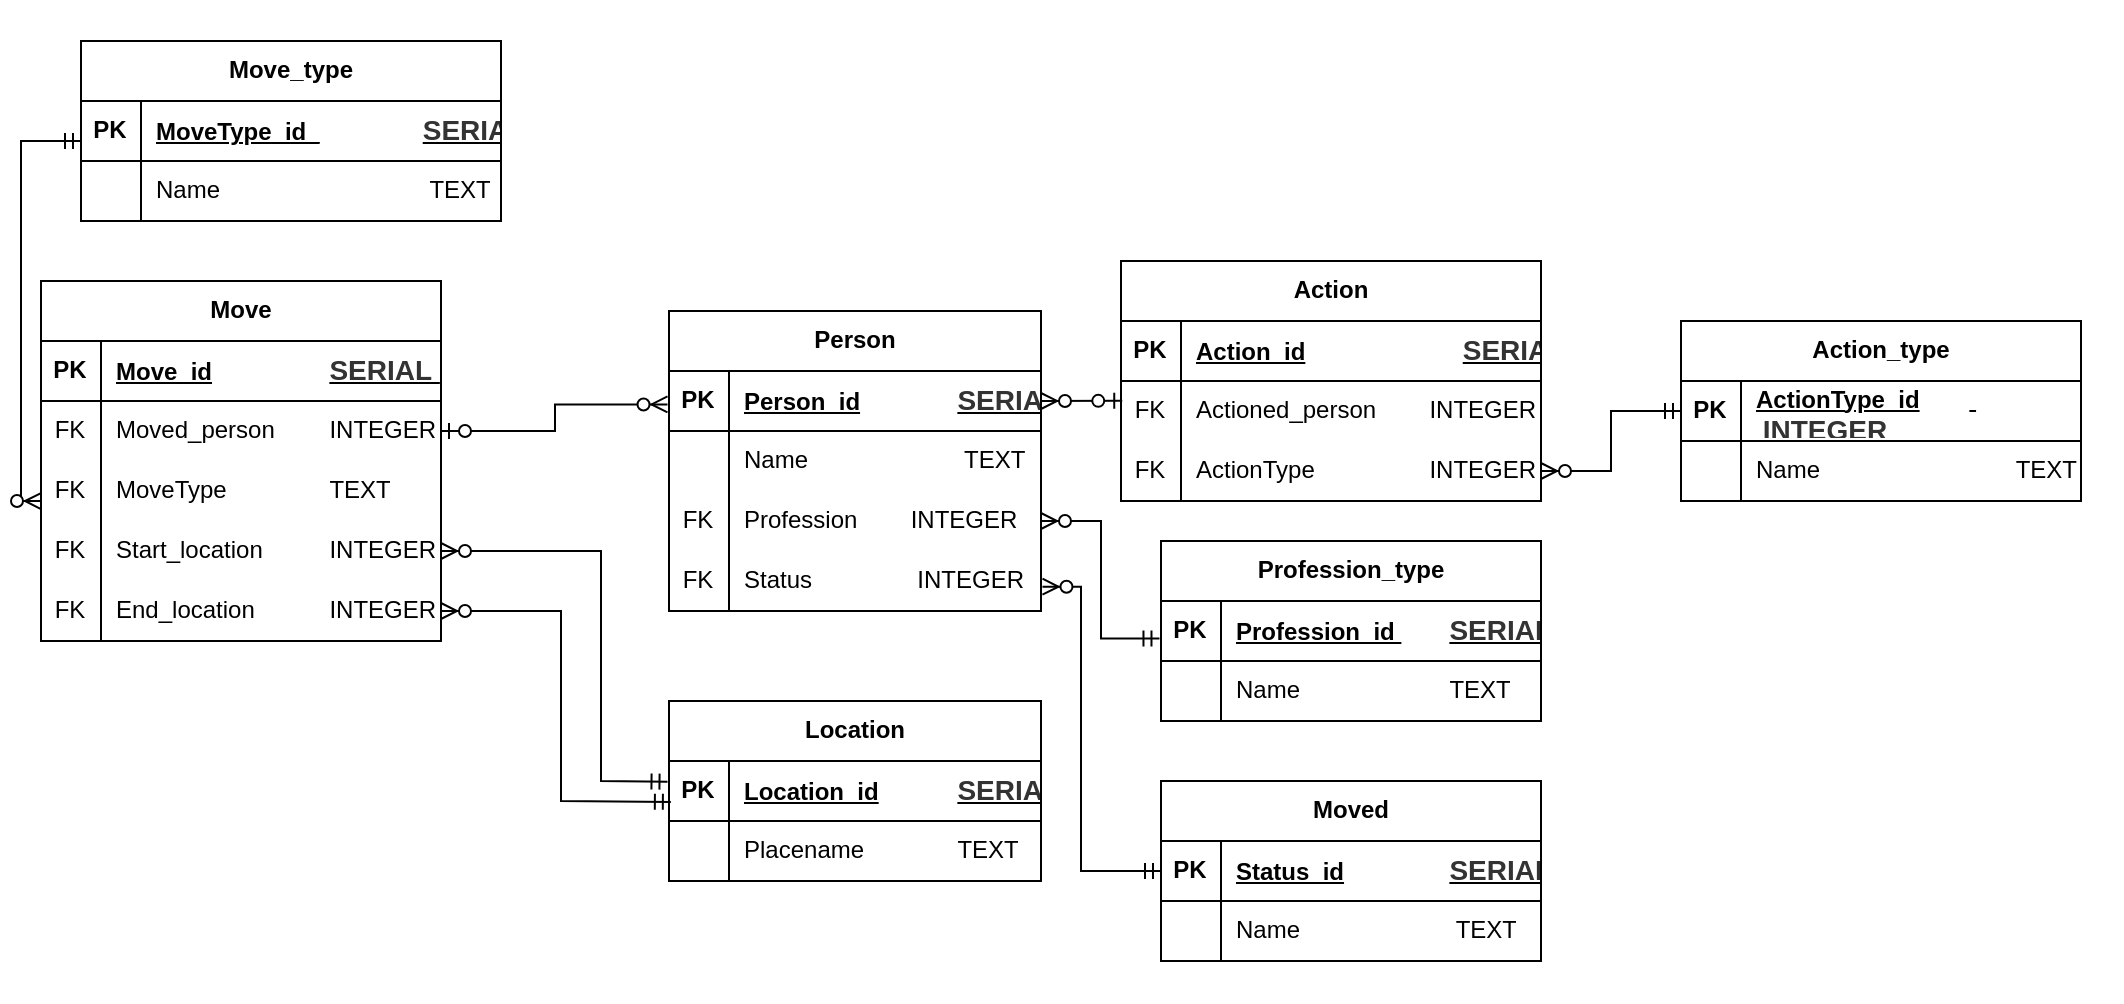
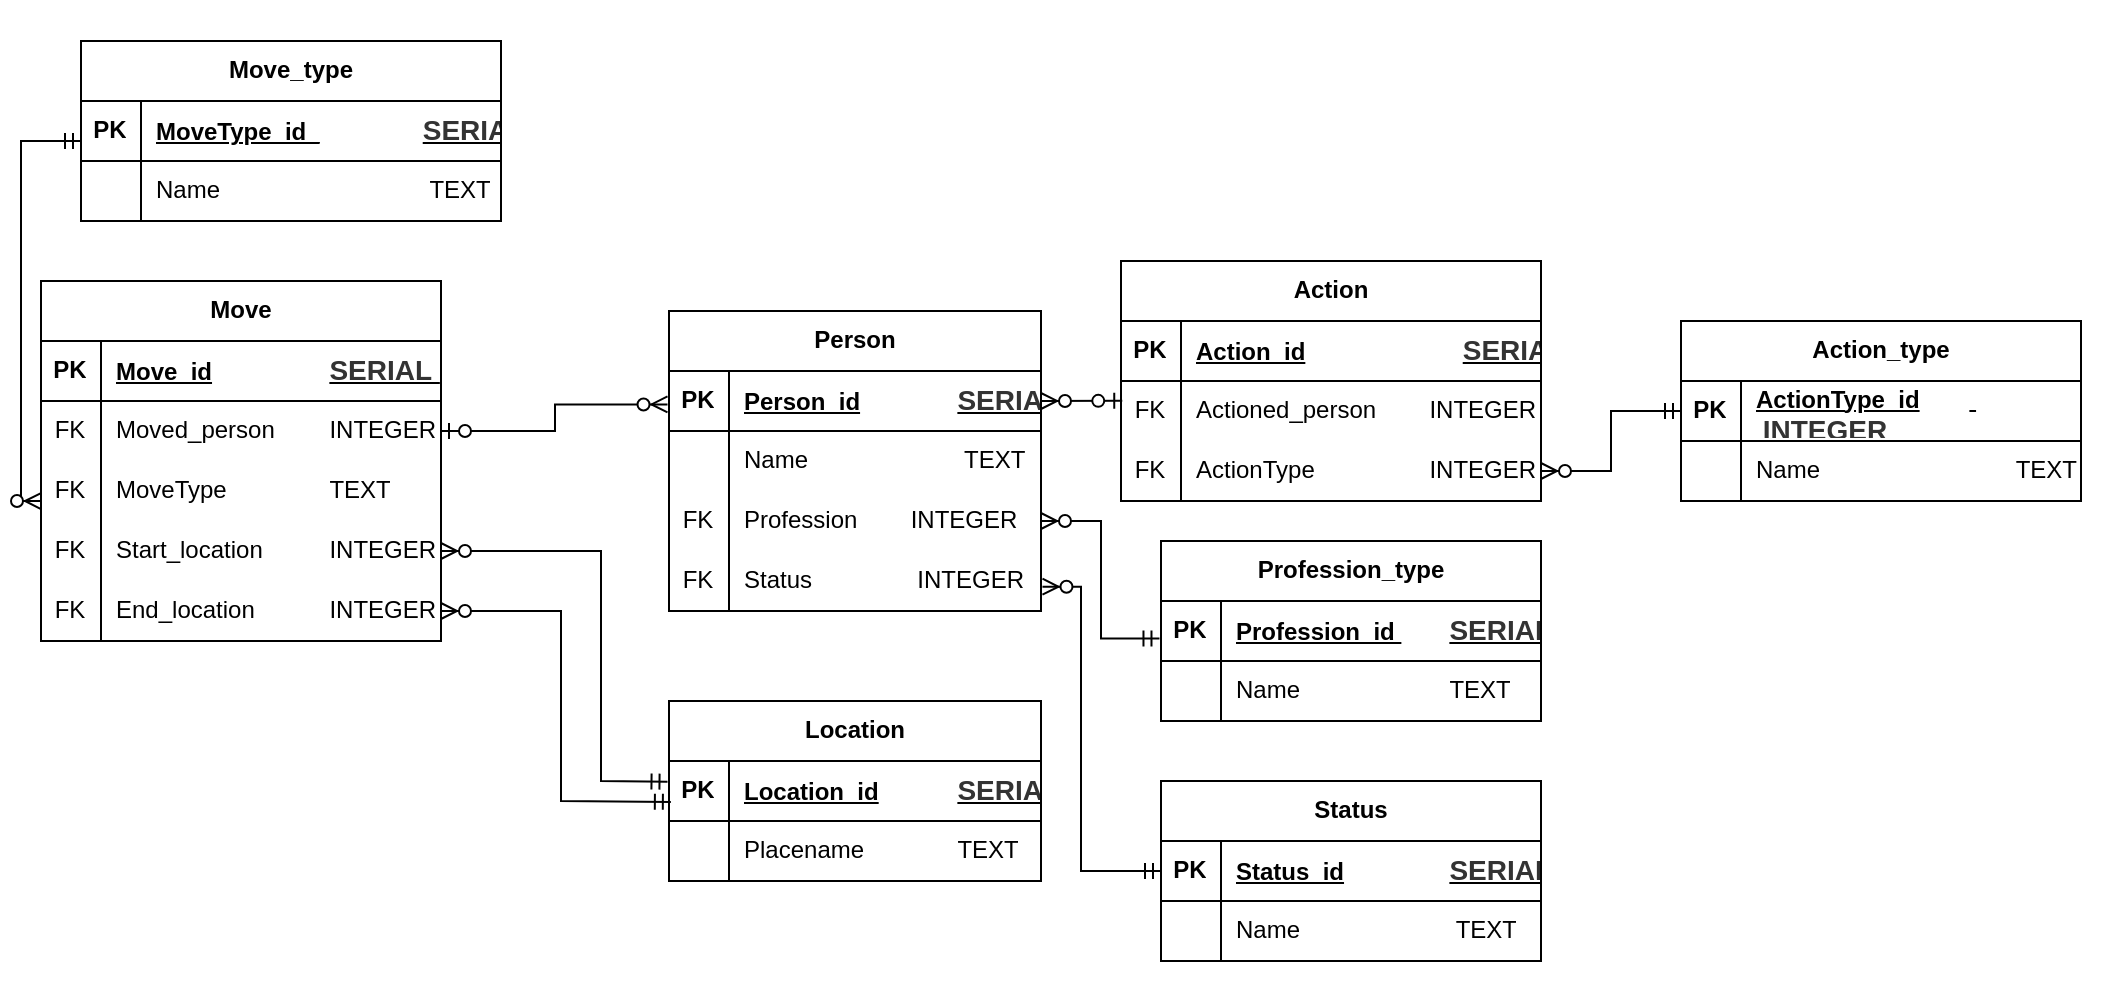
(1352, 811) -> (1352, 811)
